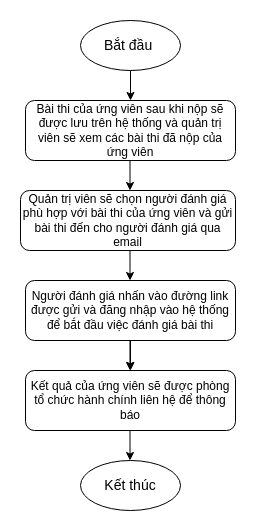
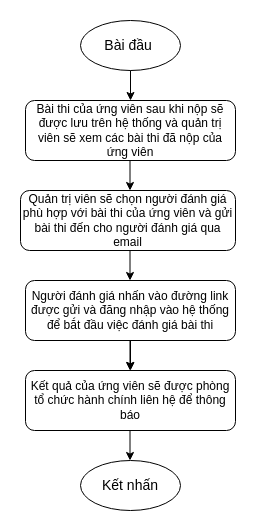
(131, 46) -> (131, 46)
(131, 486) -> (131, 486)
